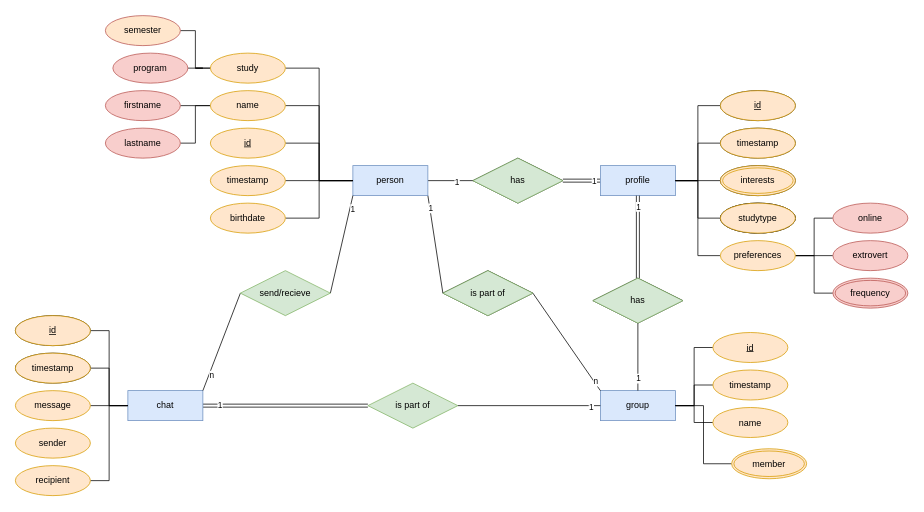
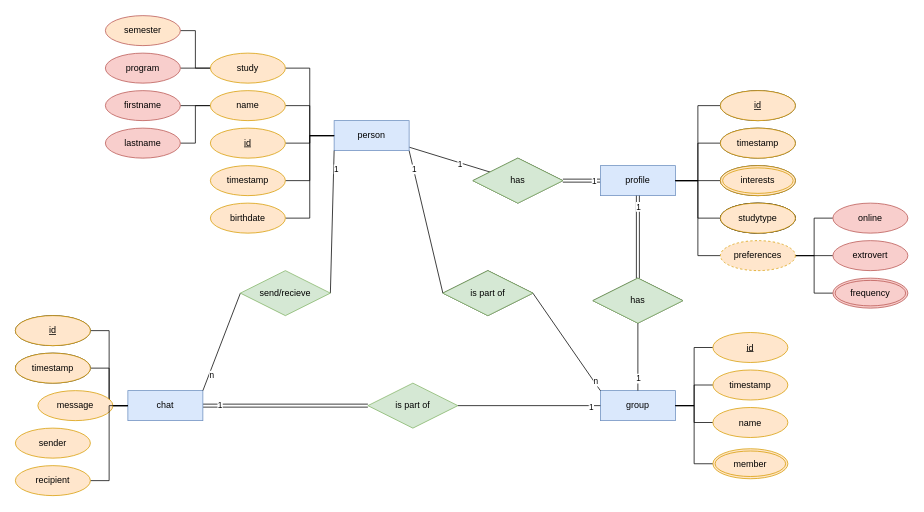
(150, 68) -> (143, 68)
(390, 180) -> (372, 135)
(758, 255) -> (758, 255)
(53, 405) -> (75, 405)
(769, 464) -> (750, 464)
